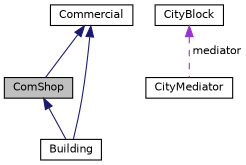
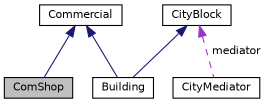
(57, 124) -> (156, 56)
